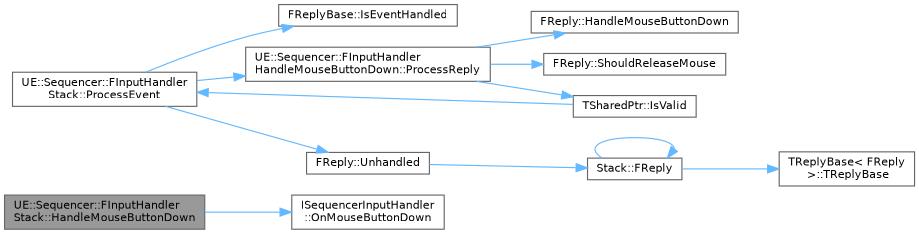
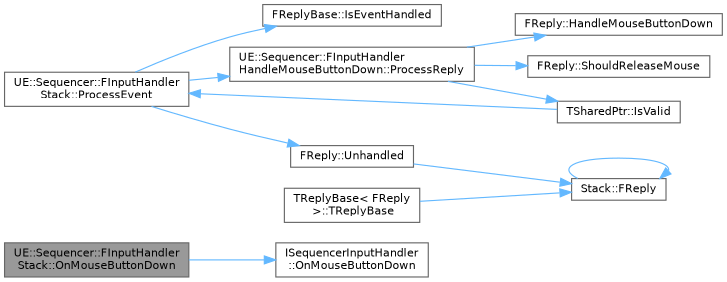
(725, 169) -> (490, 197)
(105, 212) -> (97, 260)
